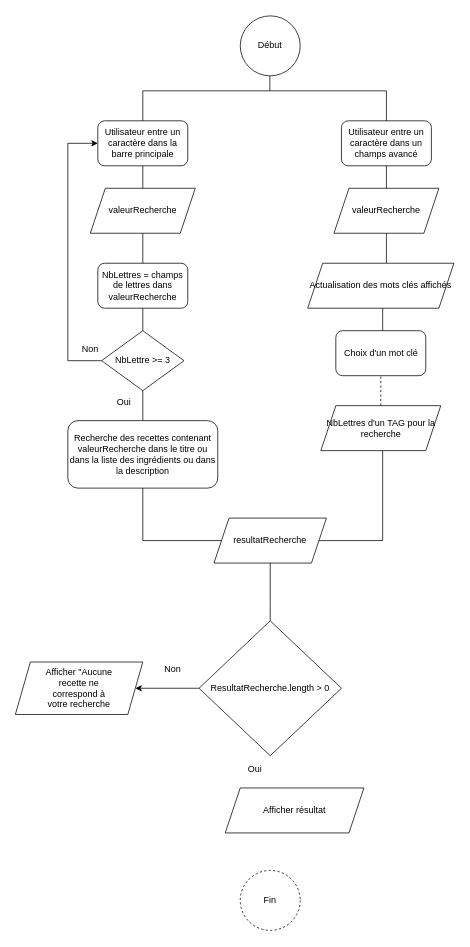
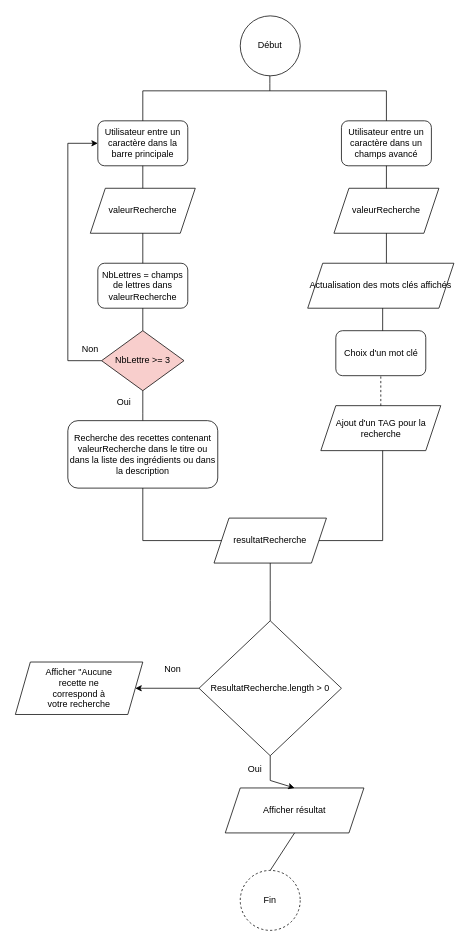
(143, 360) -> (143, 360)
(381, 428) -> (381, 428)
none -> (270, 778)
none -> (283, 852)
